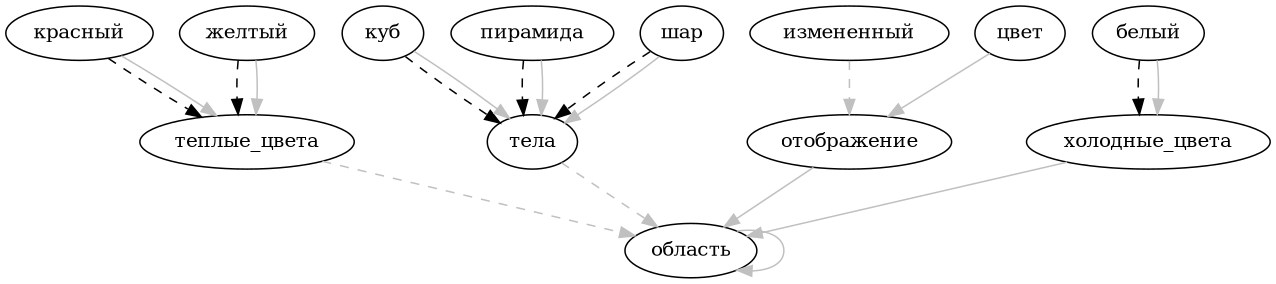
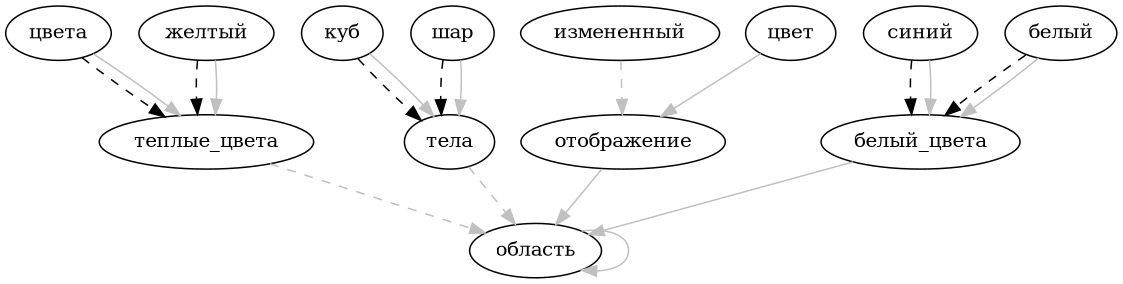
(79, 33) -> (58, 33)
(532, 33) -> none
none -> (921, 33)
(1148, 142) -> (921, 142)
